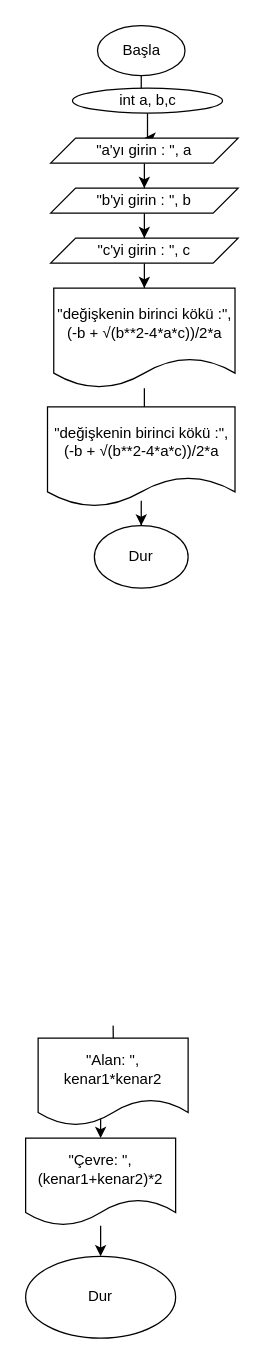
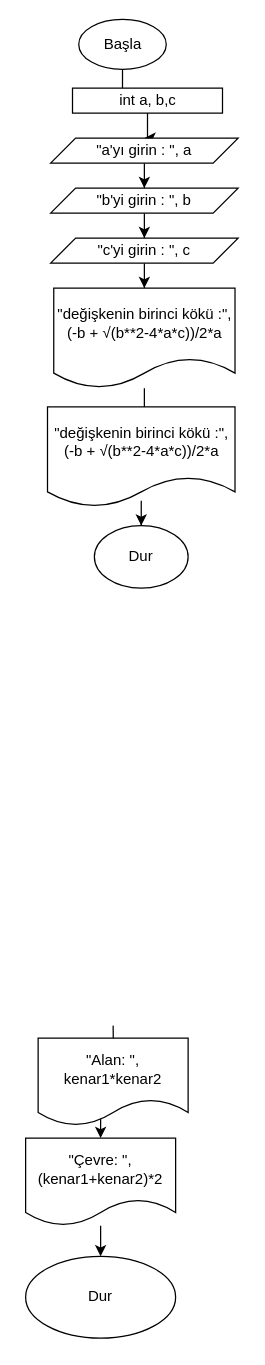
(141, 51) -> (123, 44)
(148, 101) -> (148, 101)
